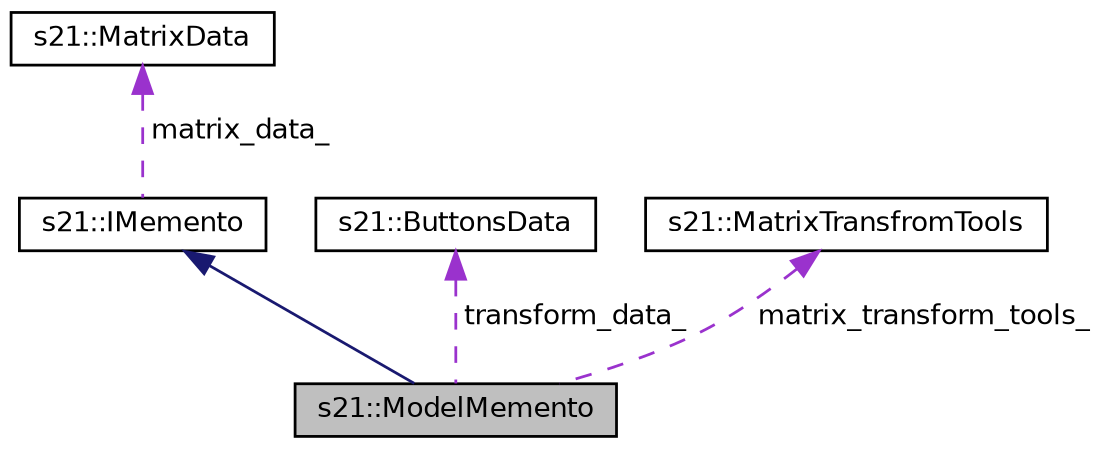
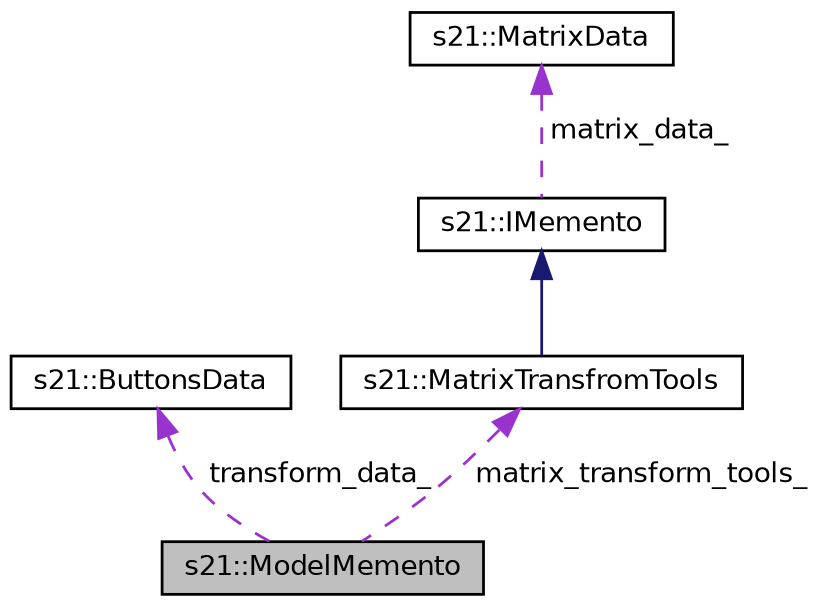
(312, 325) -> (542, 317)
